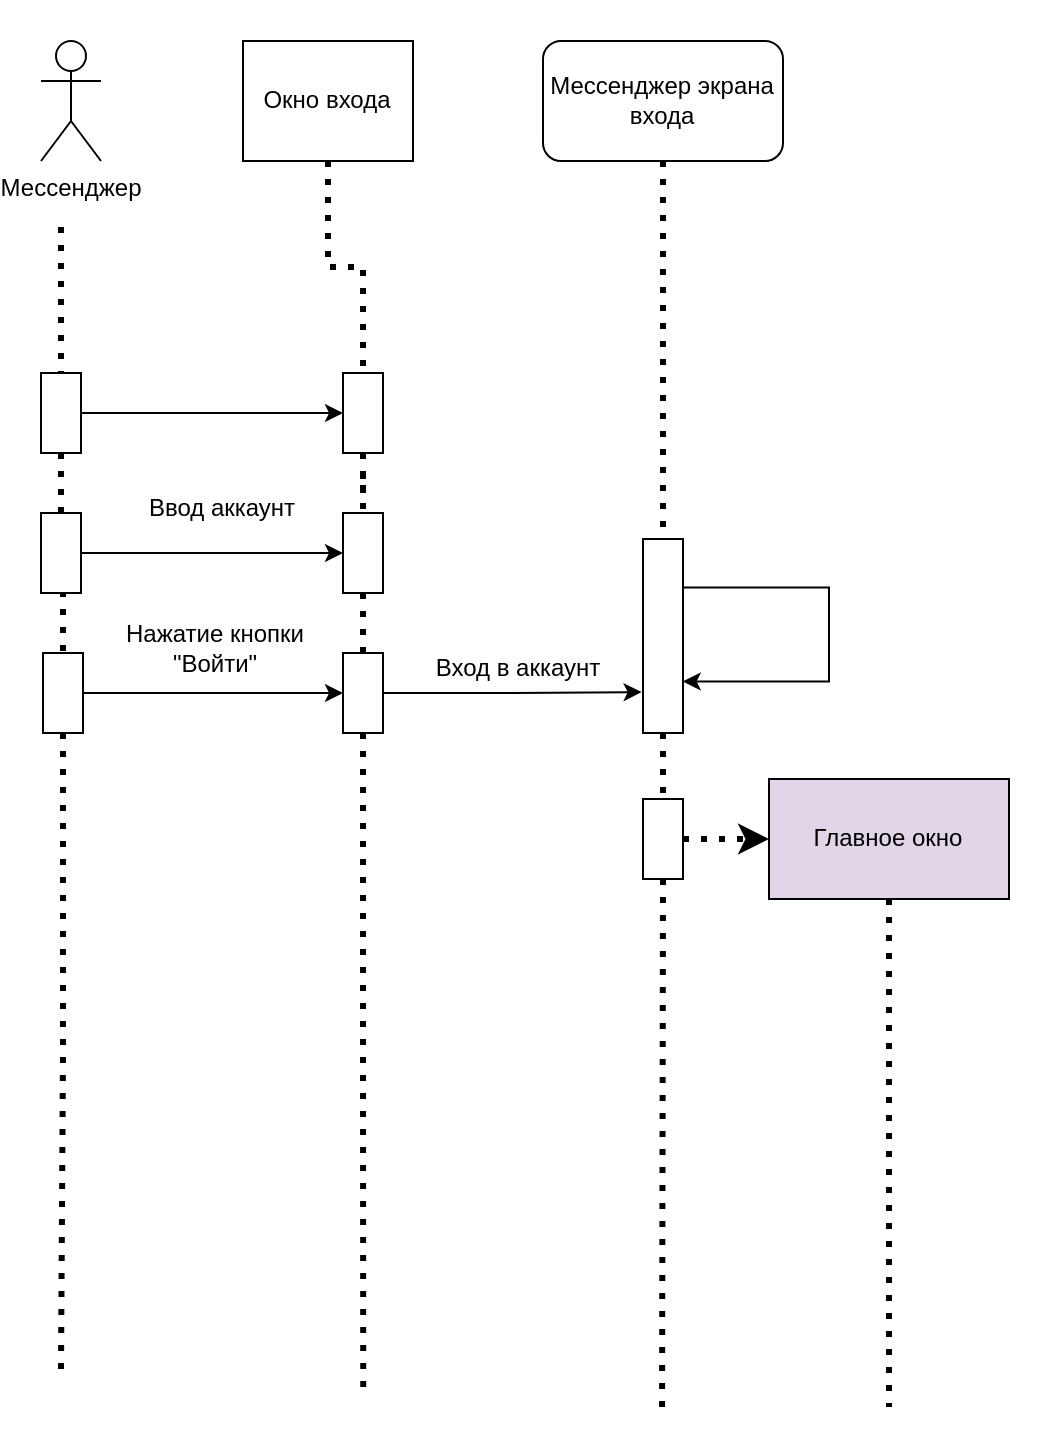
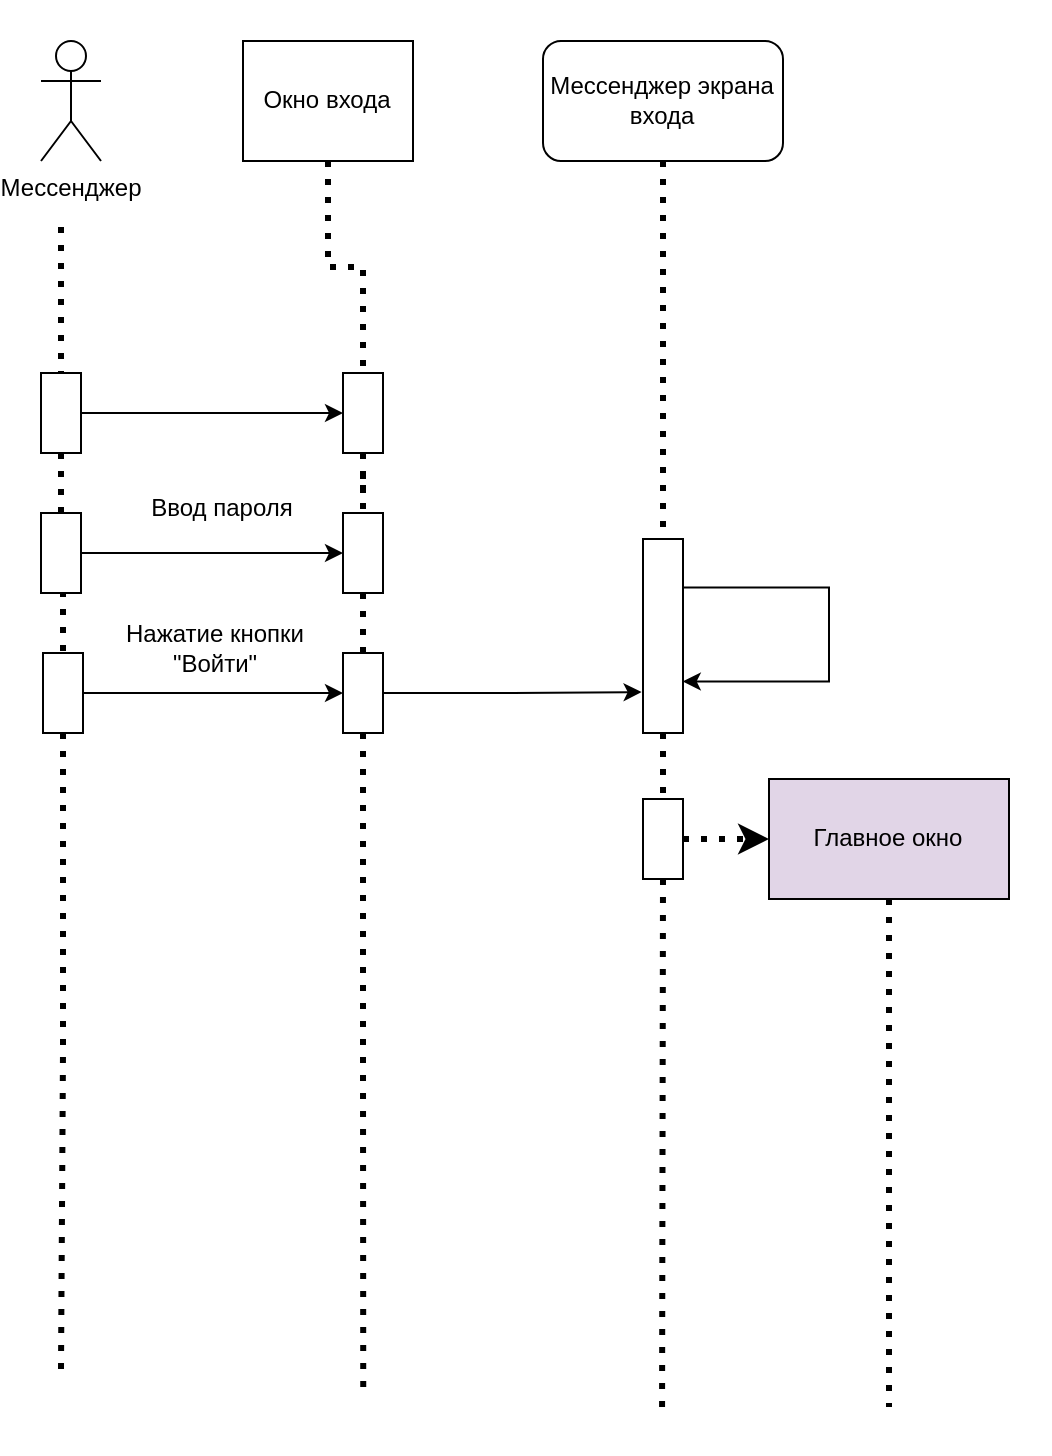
(223, 509) -> (223, 509)
(519, 669) -> none
